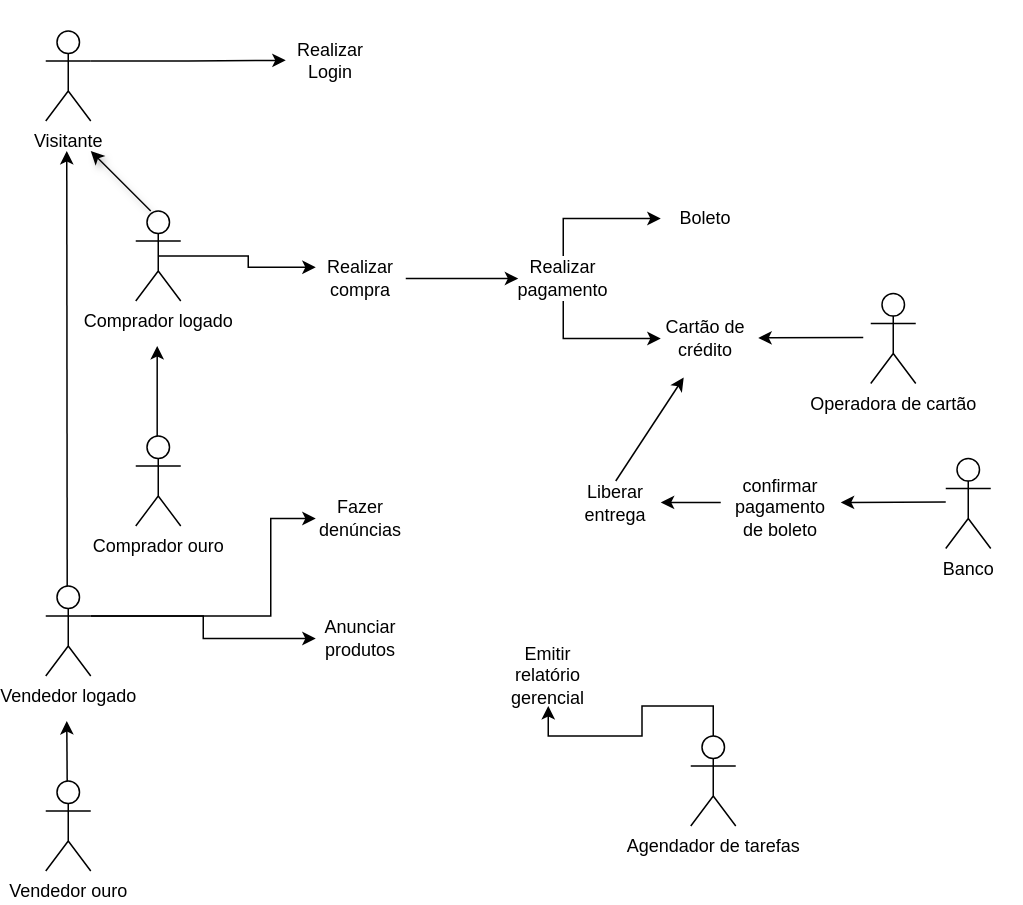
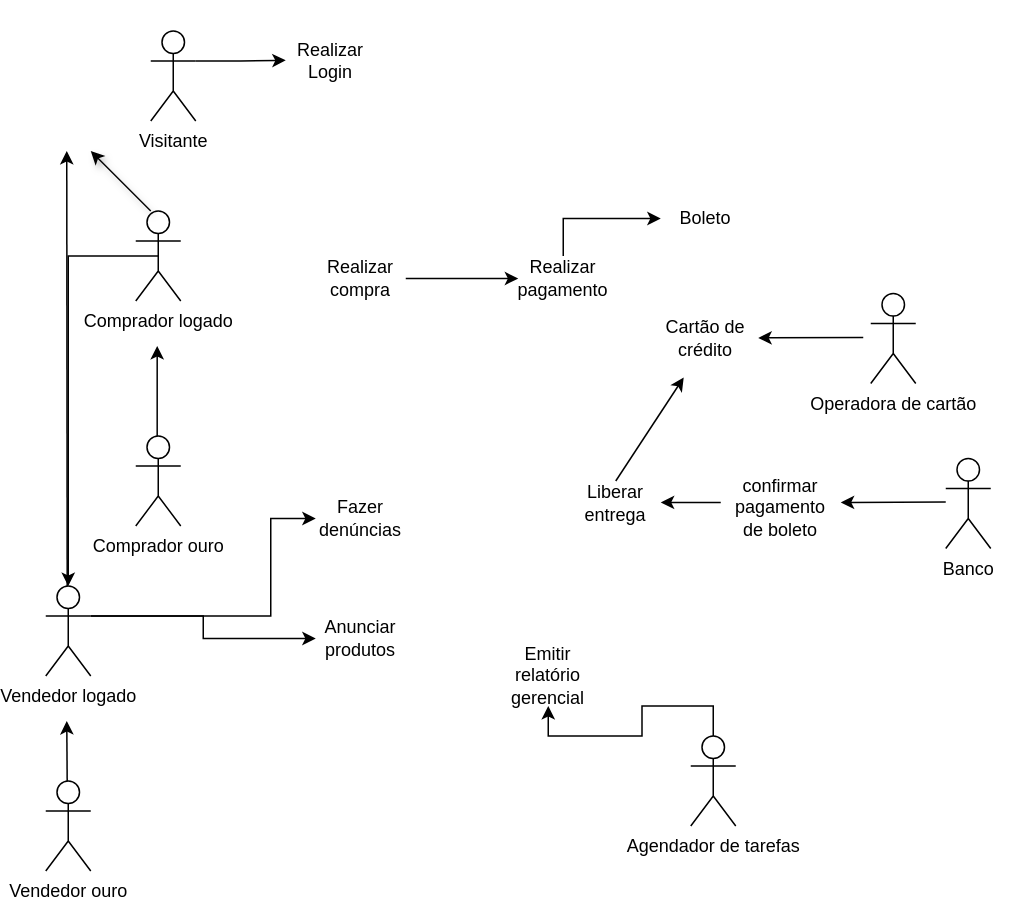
(68, 76) -> (173, 76)
(238, 256) -> (68, 270)
(589, 338) -> none
